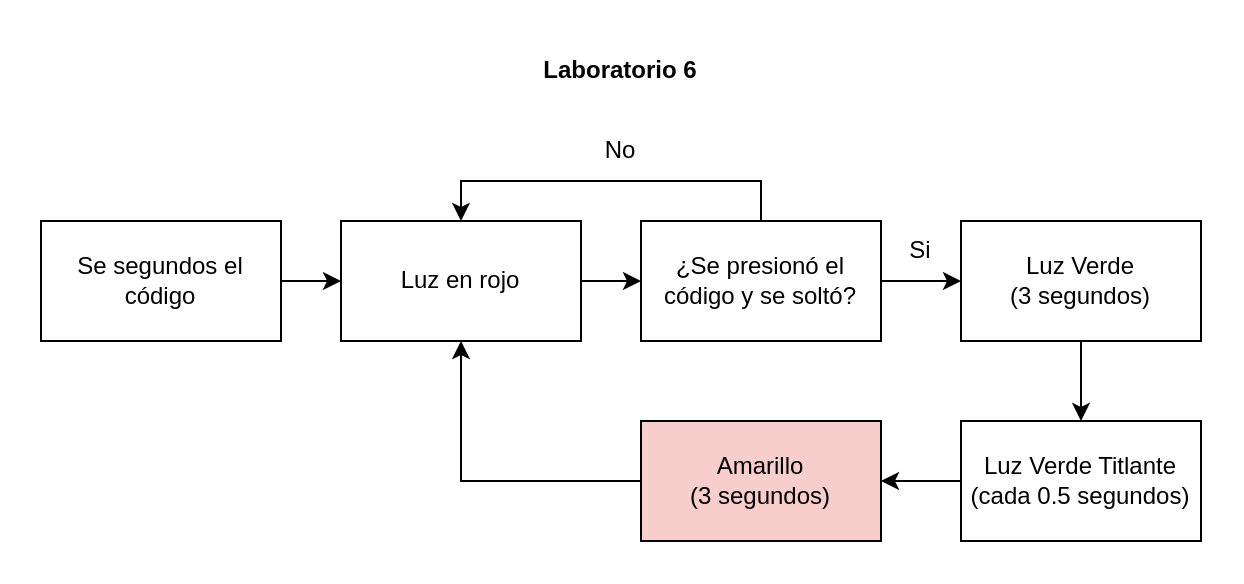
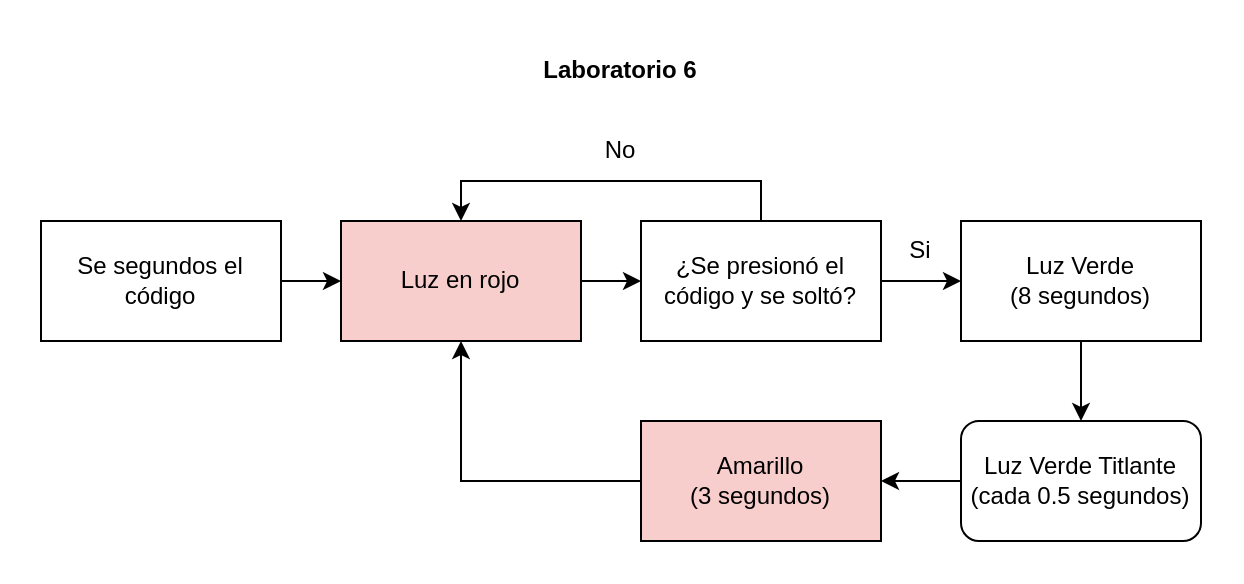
(461, 281) -> (461, 281)
(1081, 281) -> (1081, 281)
(1081, 481) -> (1081, 481)
